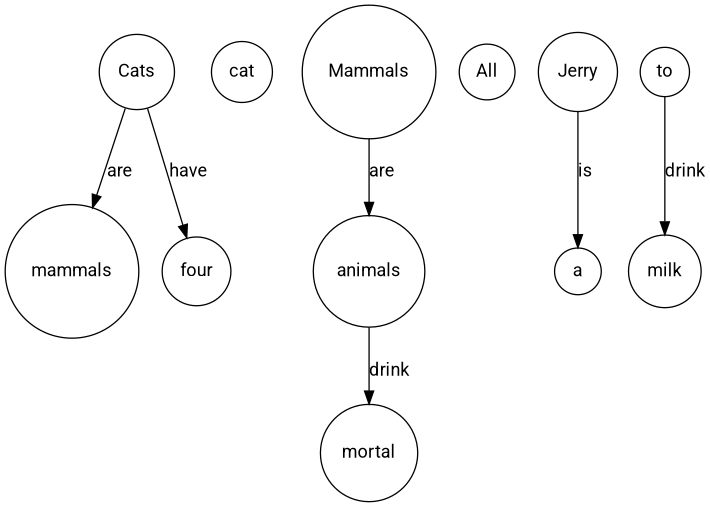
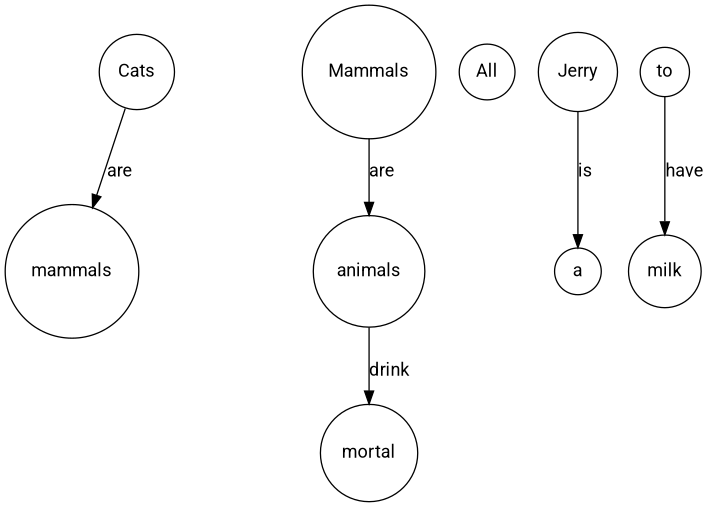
(242, 72) -> none
(685, 172) -> (685, 172)
(197, 271) -> none
